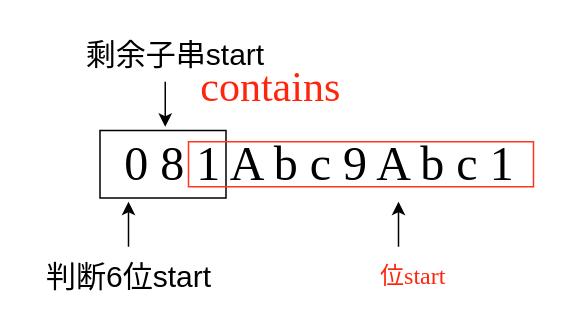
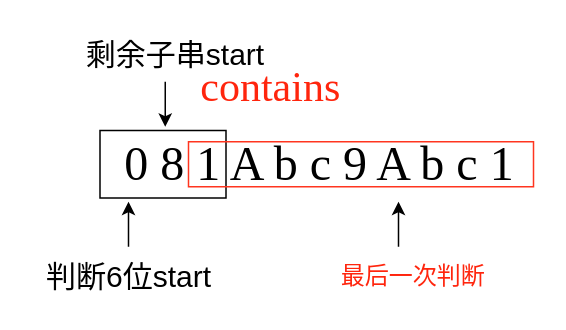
(413, 275) -> (413, 275)
